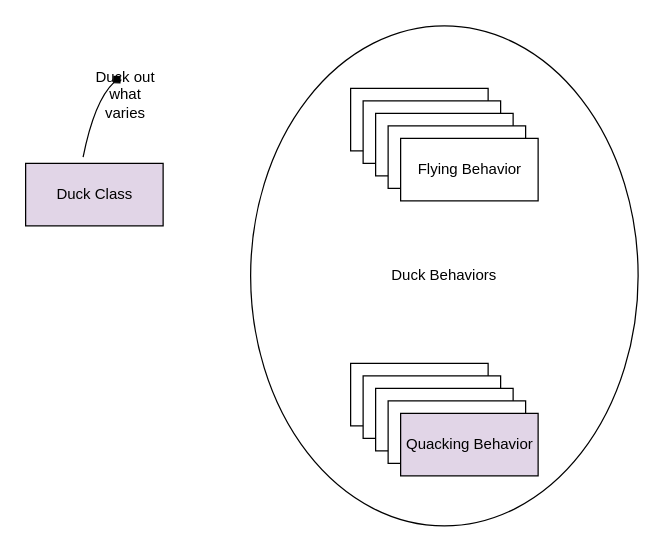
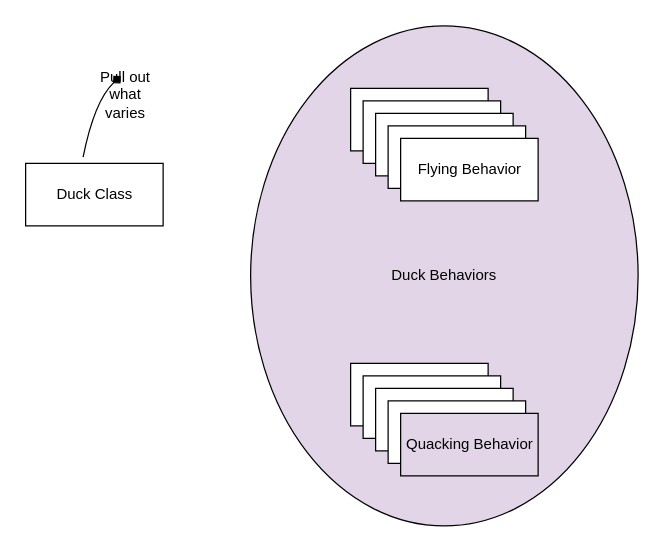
(126, 94) -> (126, 94)
(94, 194) -> (94, 194)
(444, 276) -> (444, 276)
